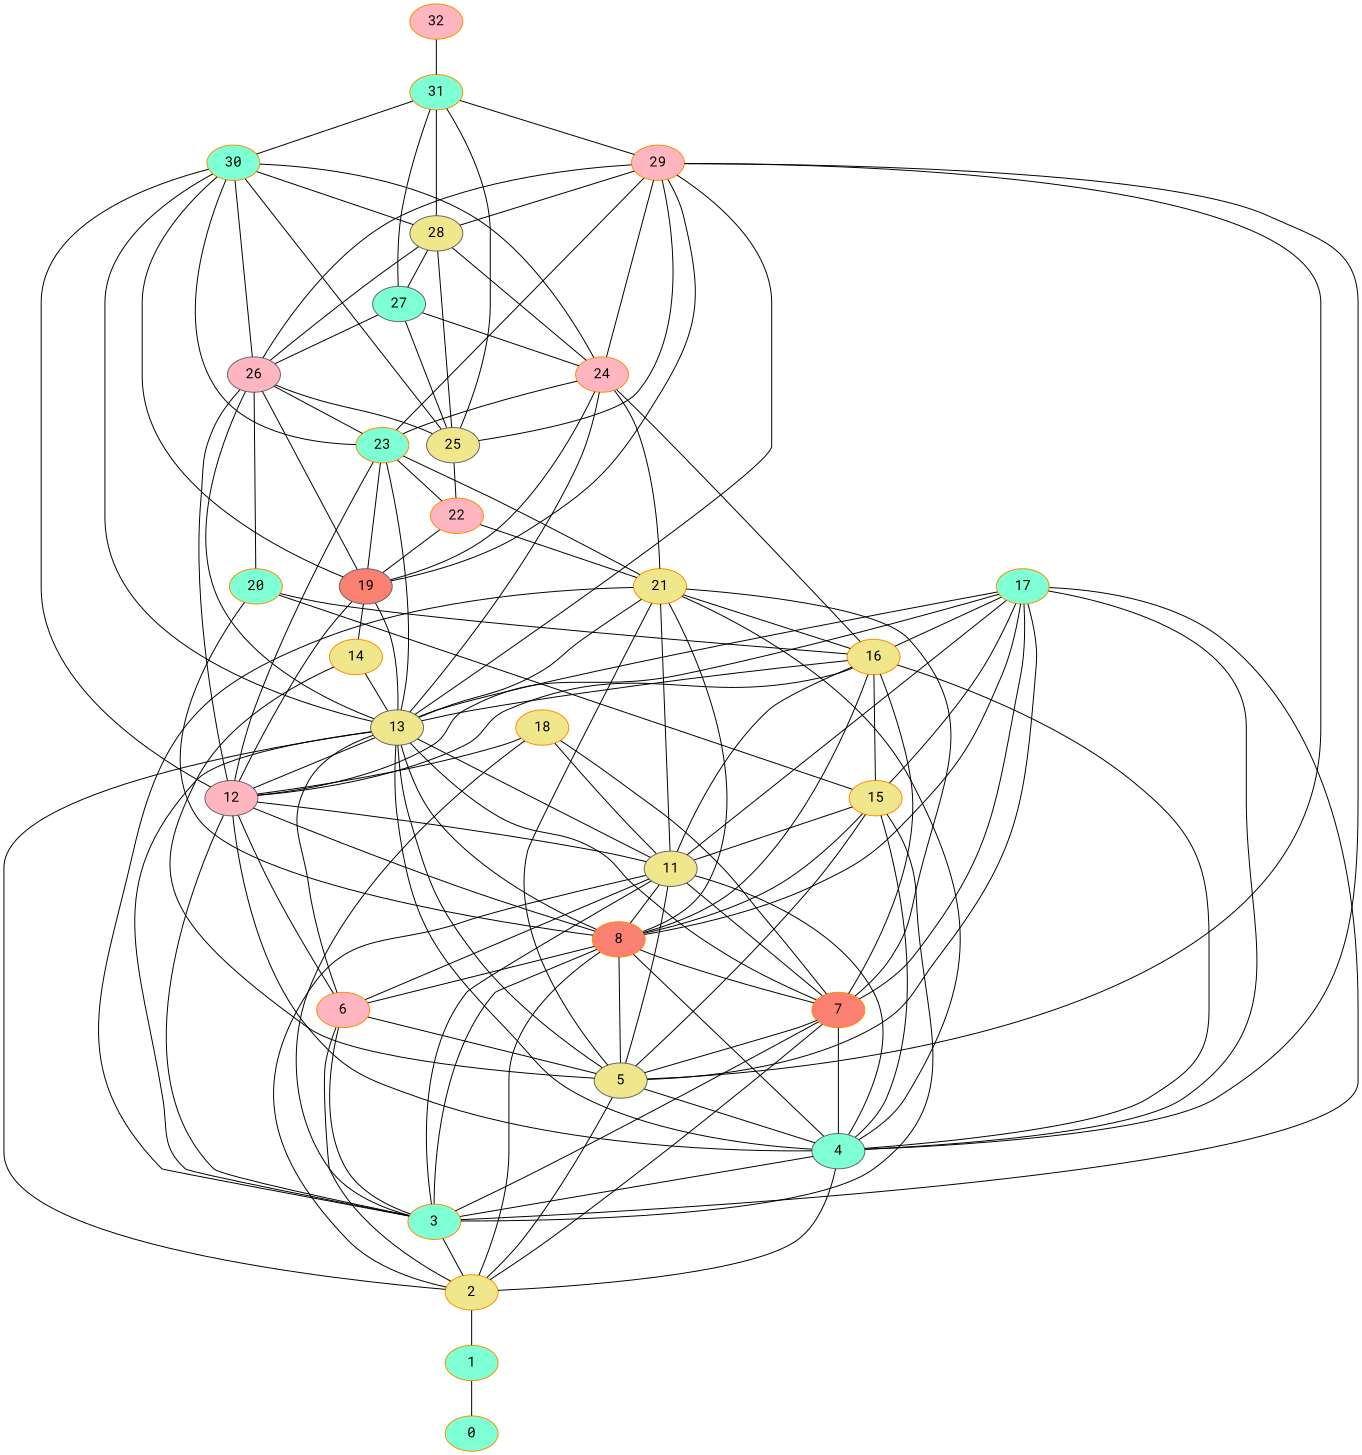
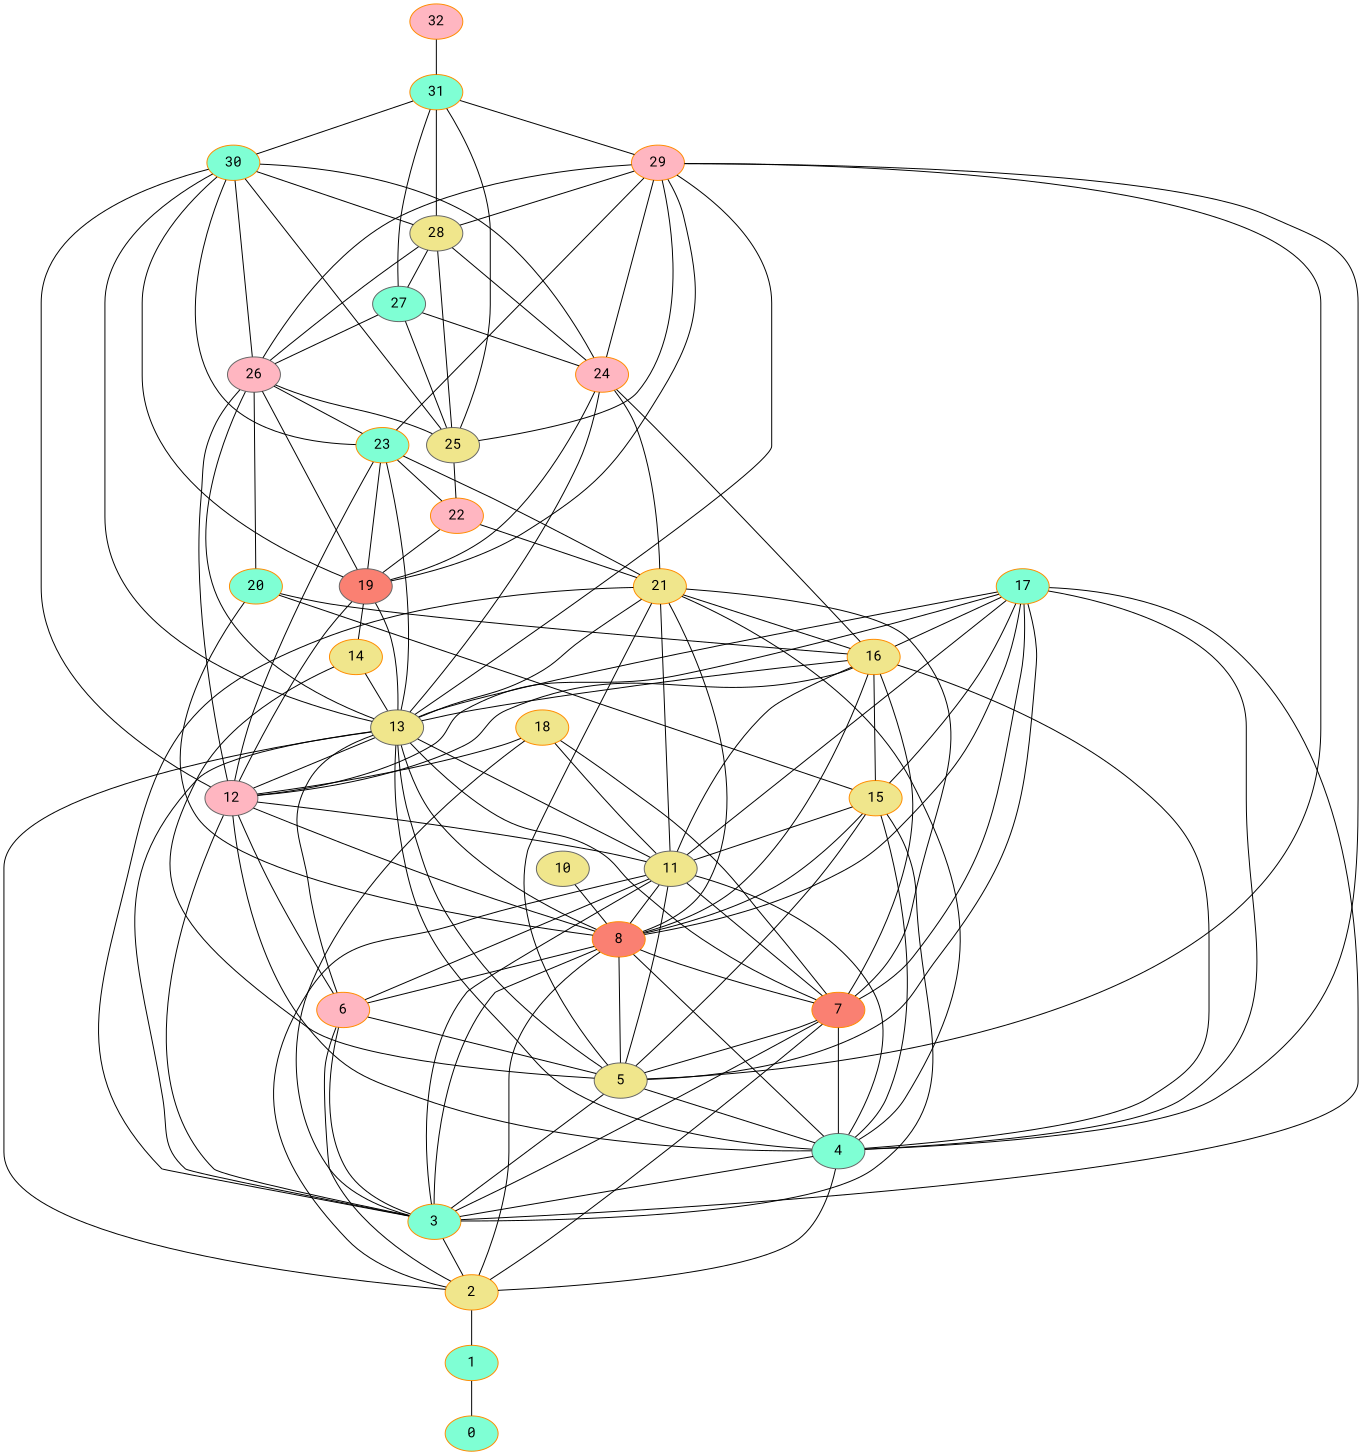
(489, 404) -> none
none -> (563, 869)
(556, 1192) -> (527, 1151)
